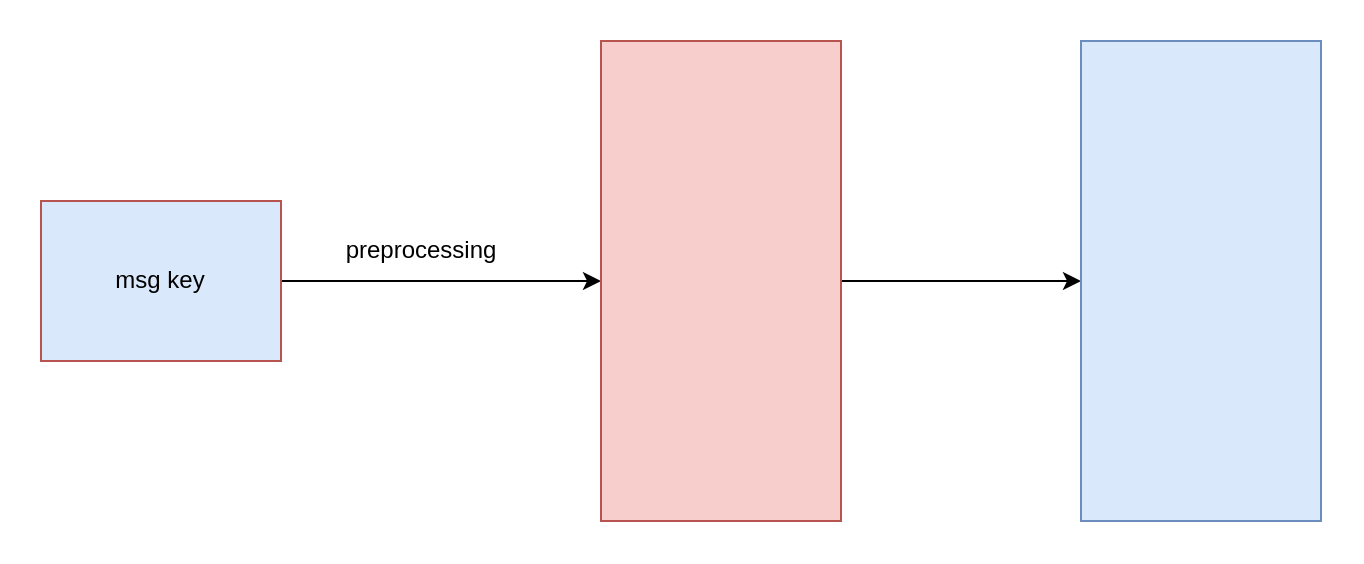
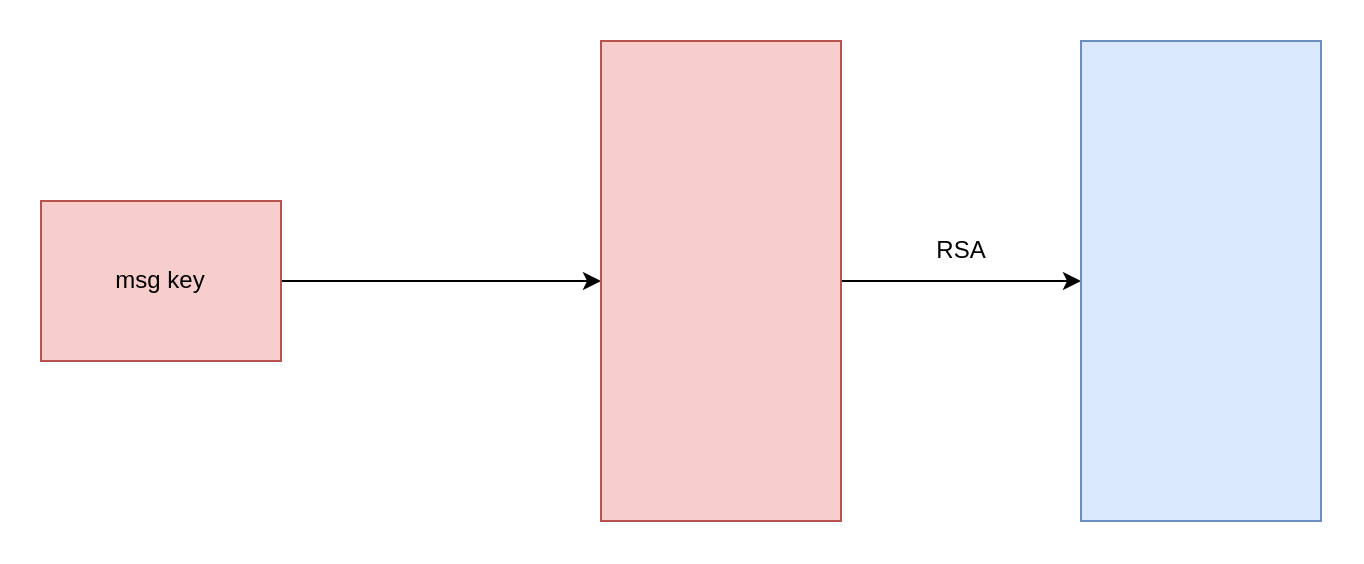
(421, 251) -> none
none -> (961, 251)
(161, 281) -> (161, 281)
